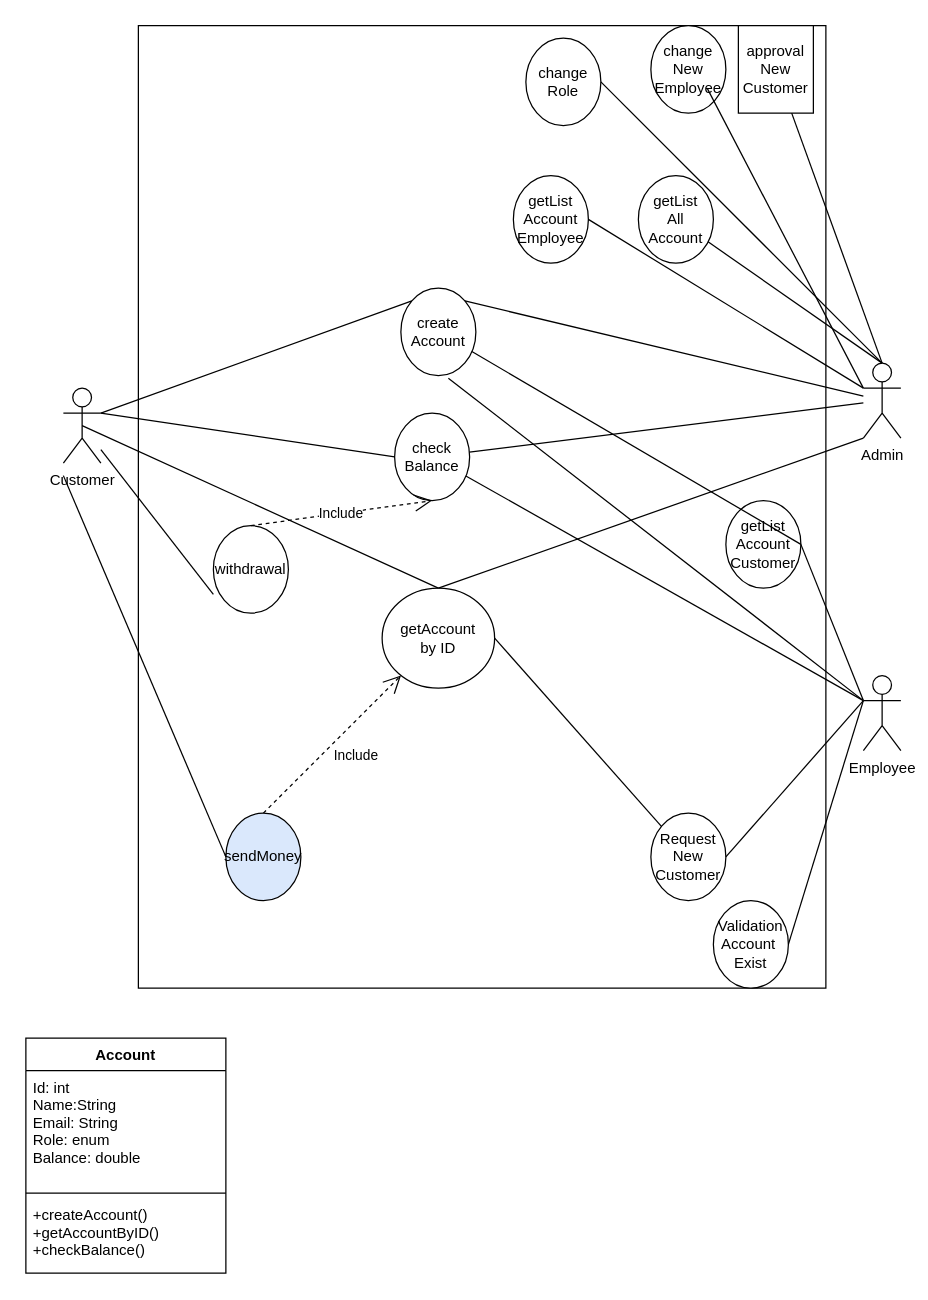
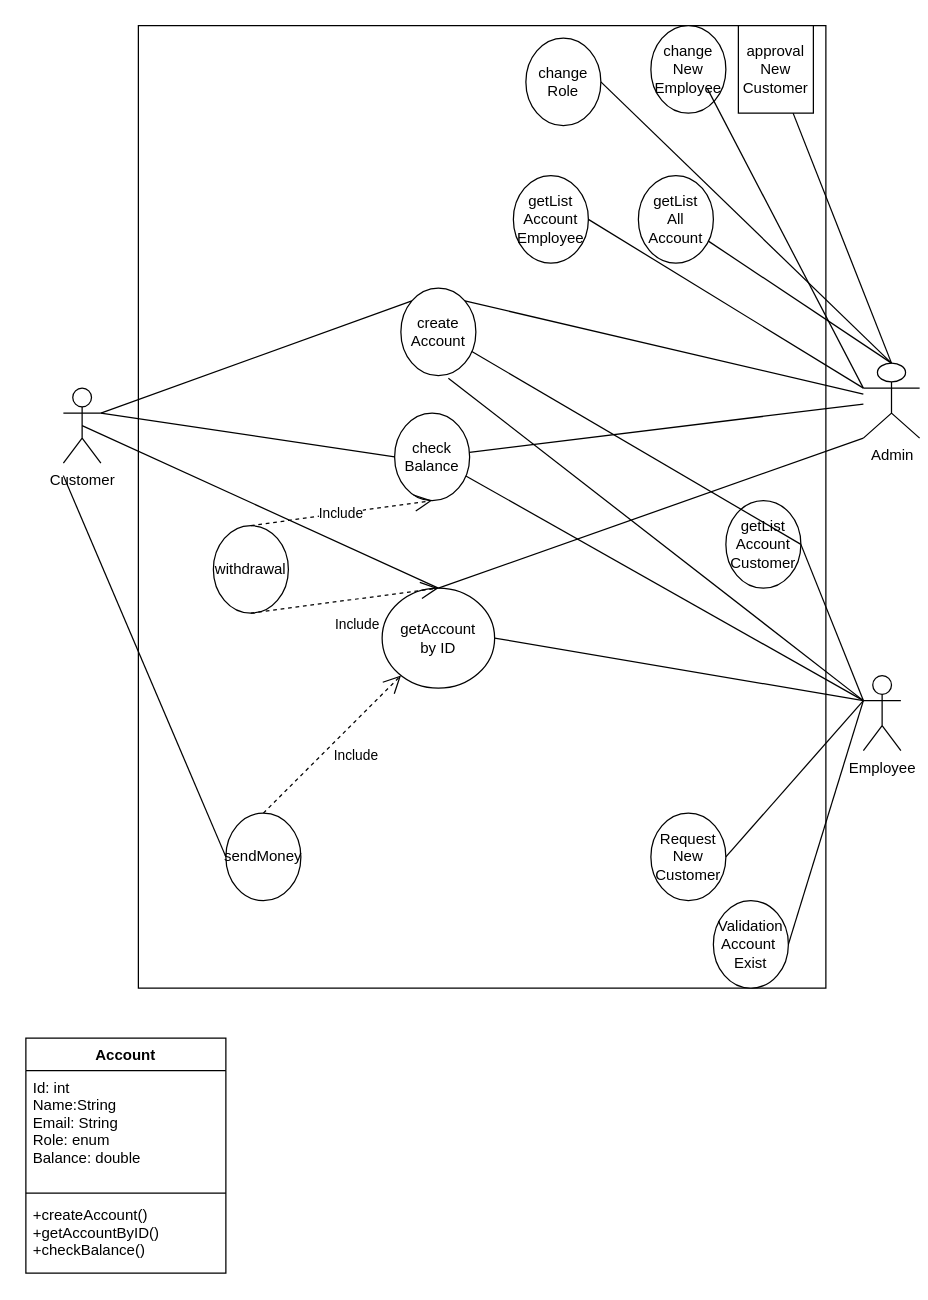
(882, 401) -> (891, 401)
(157, 522) -> none
none -> (341, 601)
(577, 732) -> (676, 669)
(263, 857) -> (263, 857)
